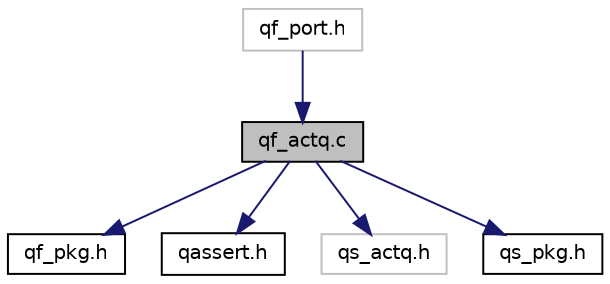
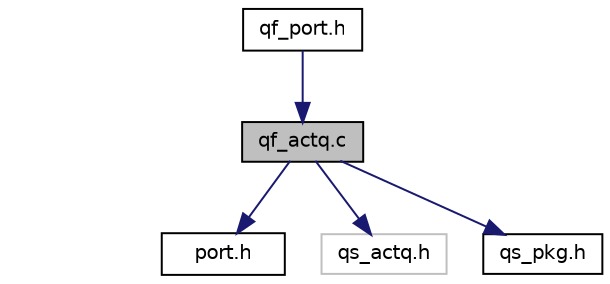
(303, 30) -> (303, 30)
(66, 254) -> none
(223, 254) -> (223, 254)
